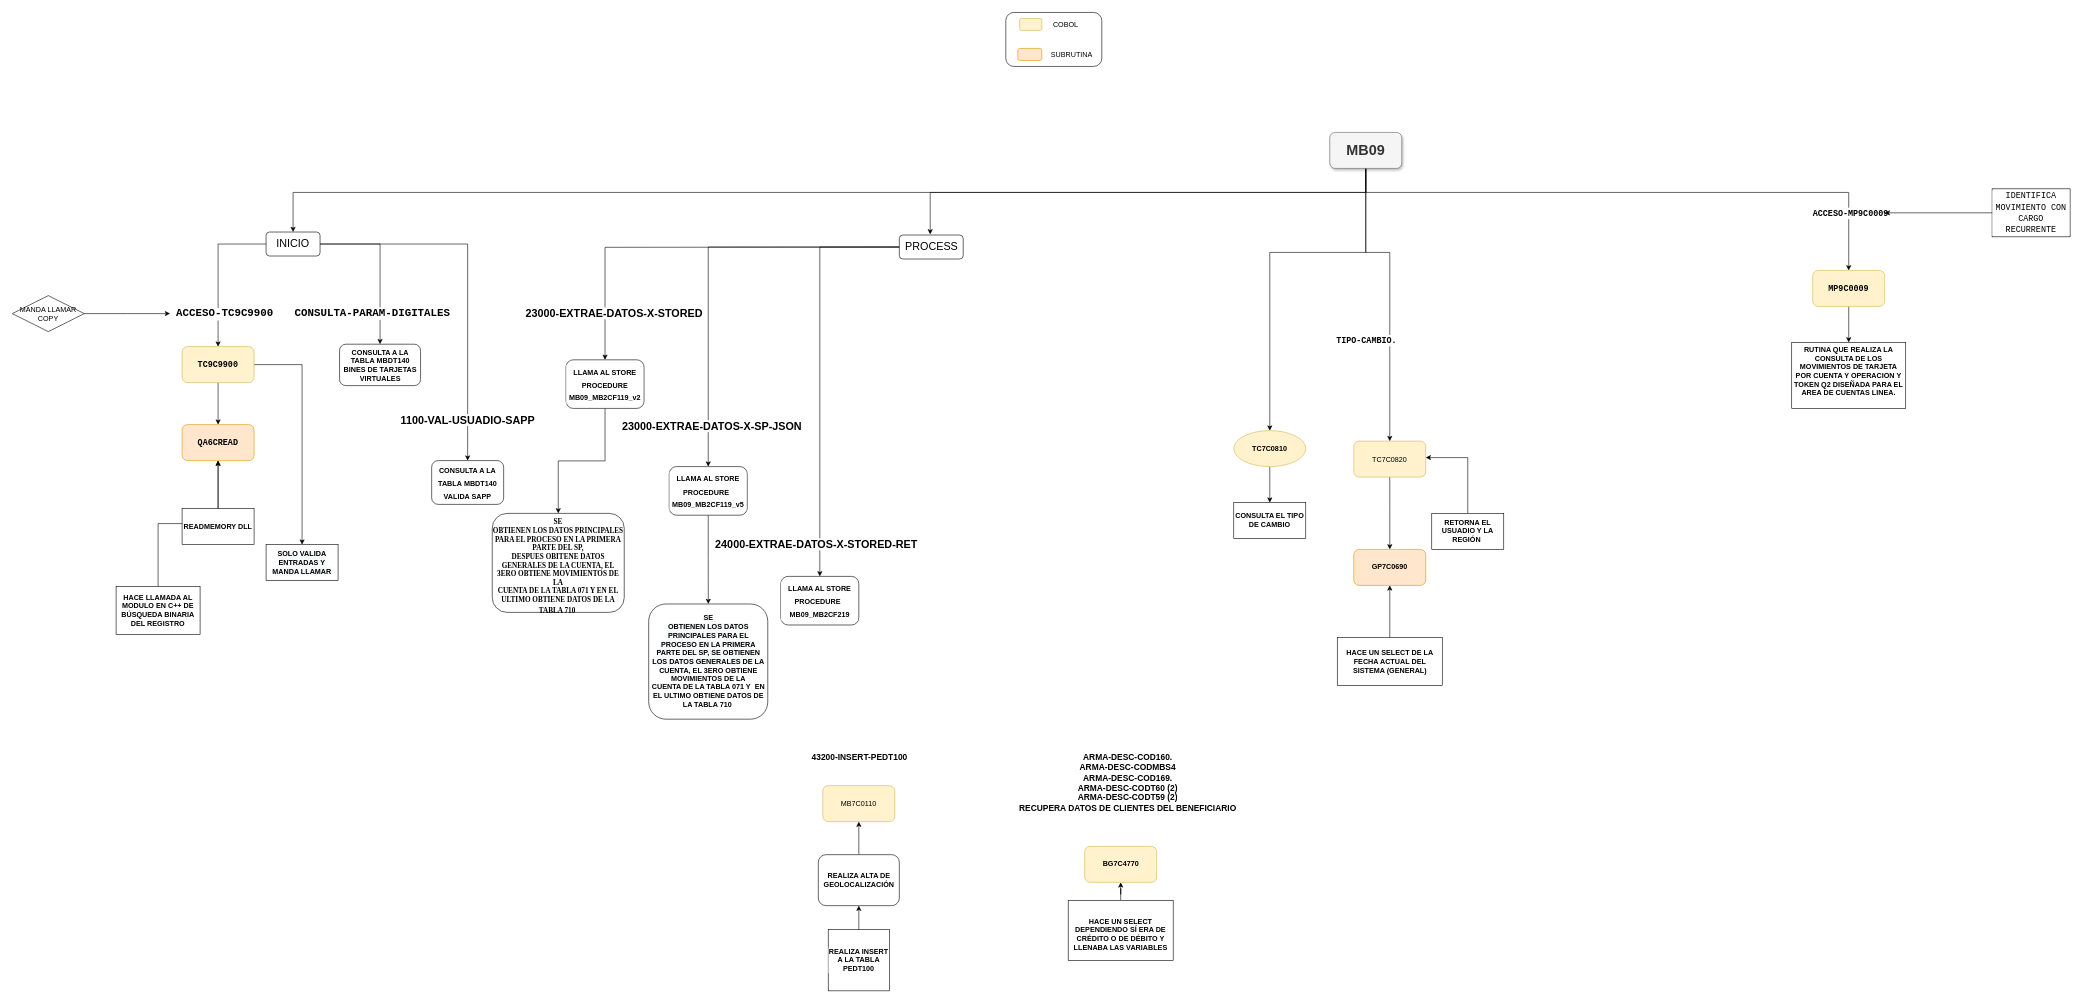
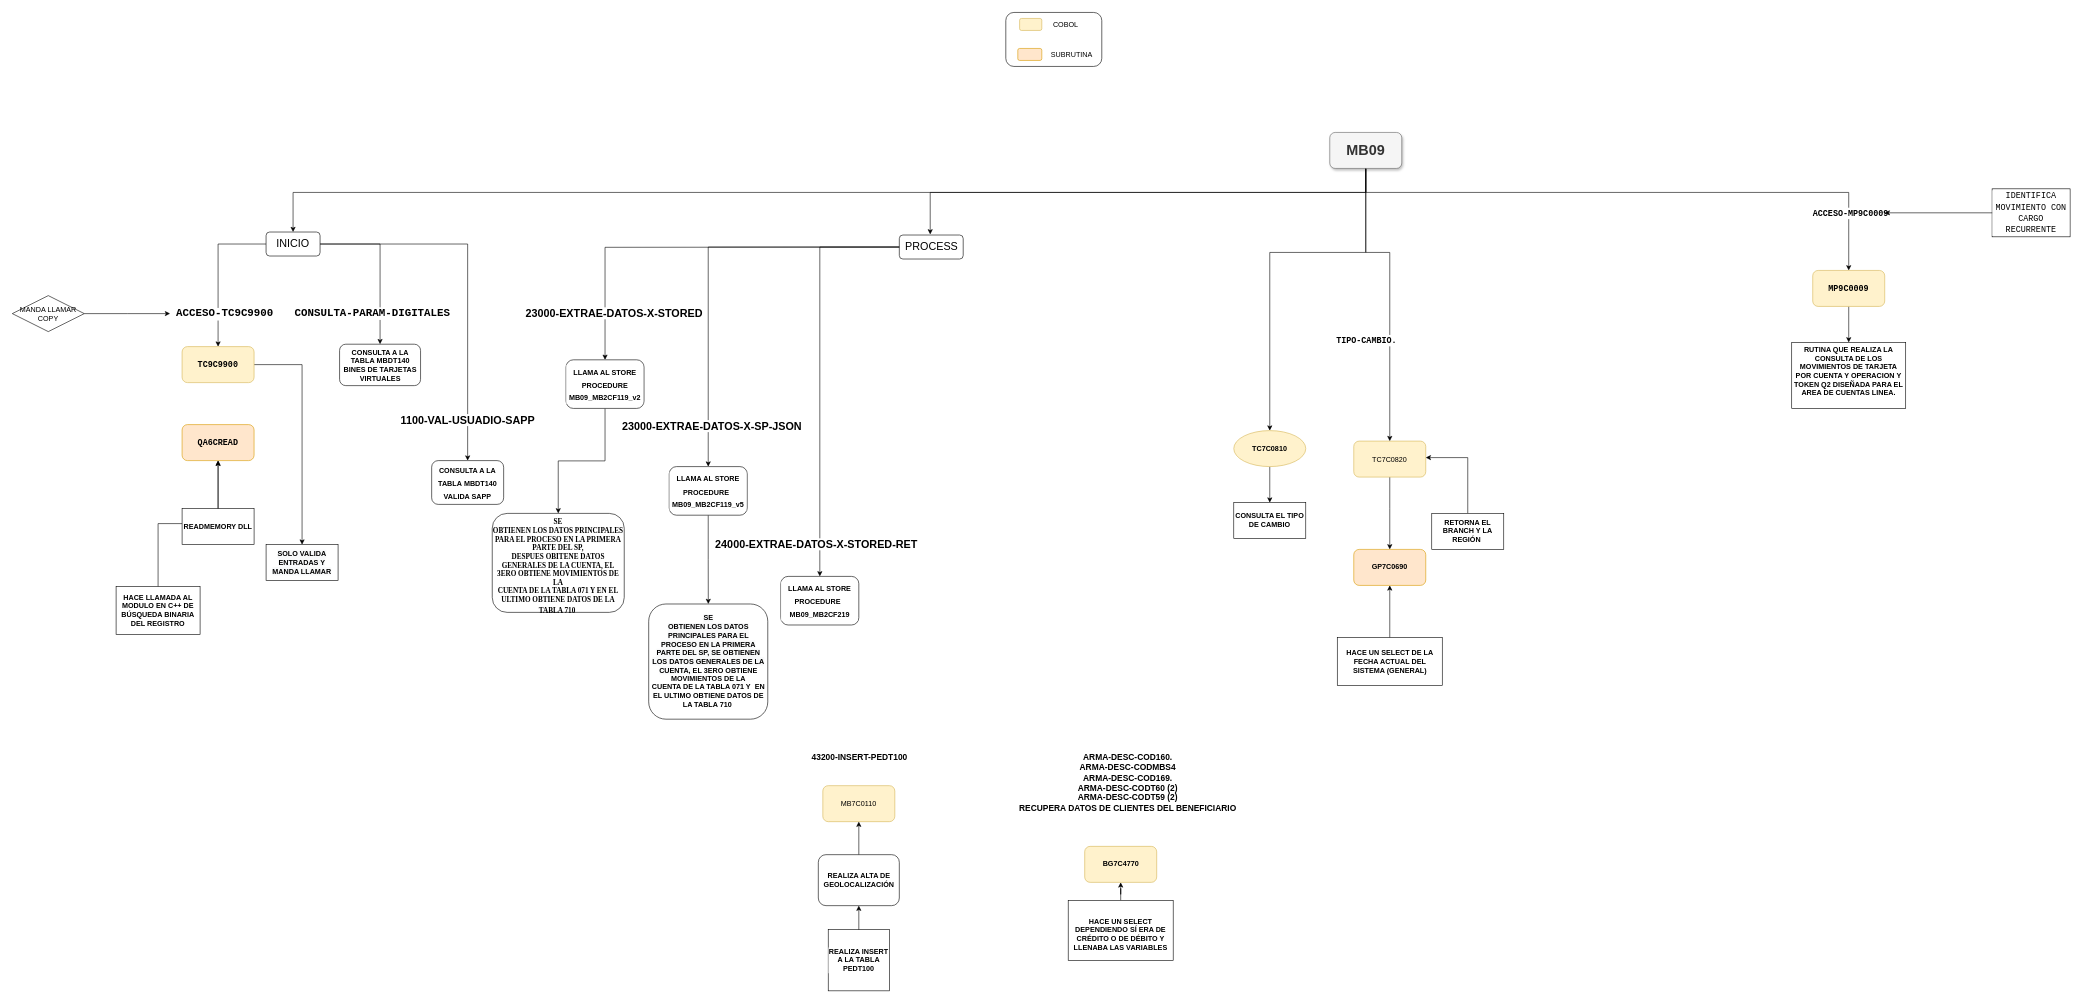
(218, 419) -> none
(1468, 531) -> (1468, 531)
